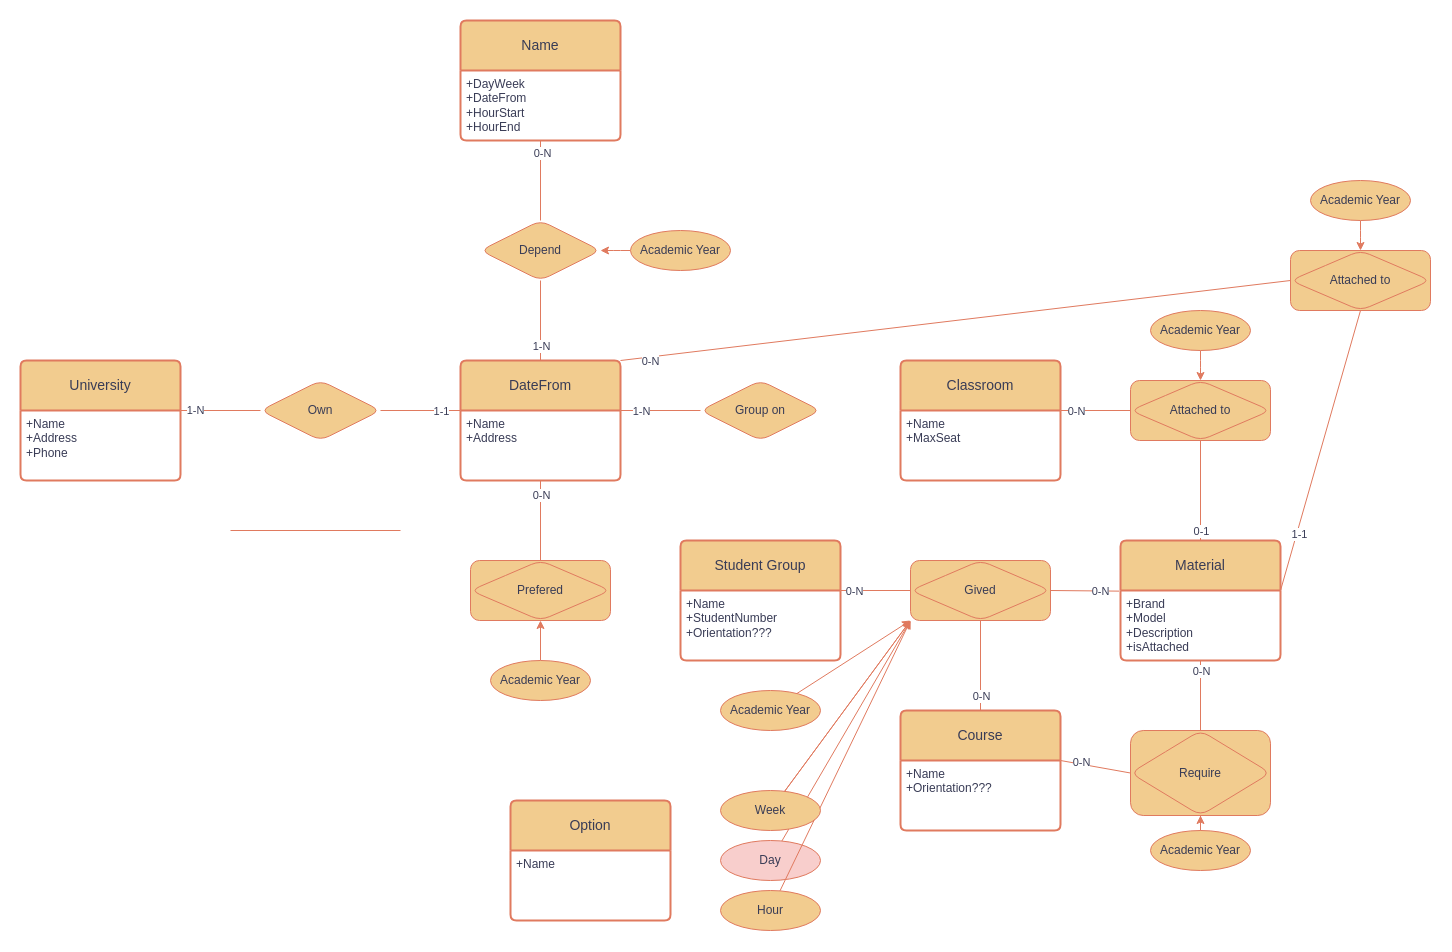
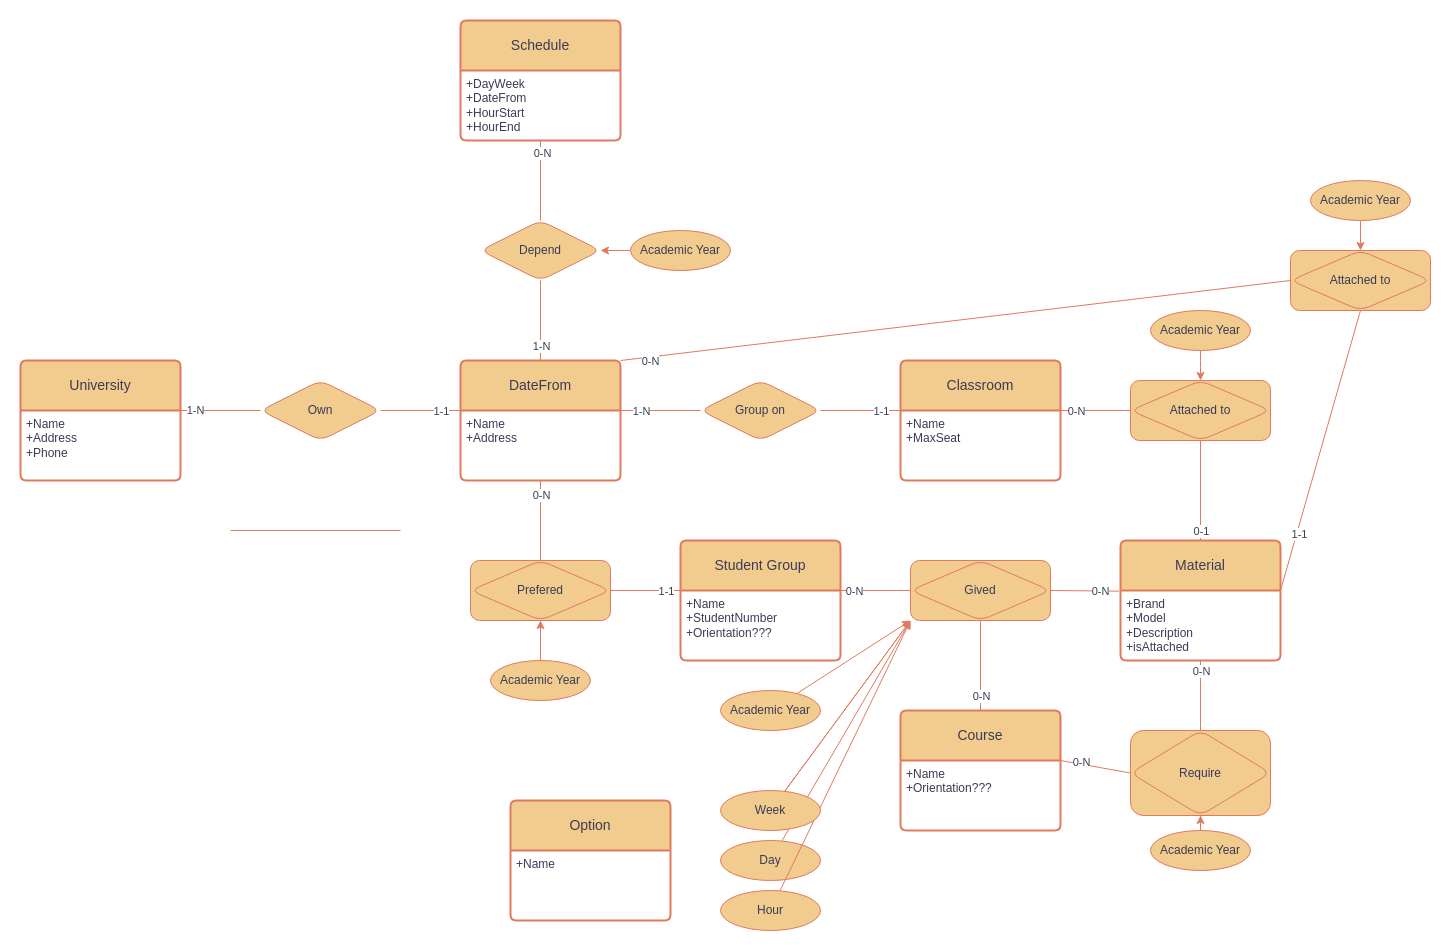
(541, 46) -> (541, 46)
none -> (860, 411)
none -> (645, 591)
(771, 861) -> (771, 861)
